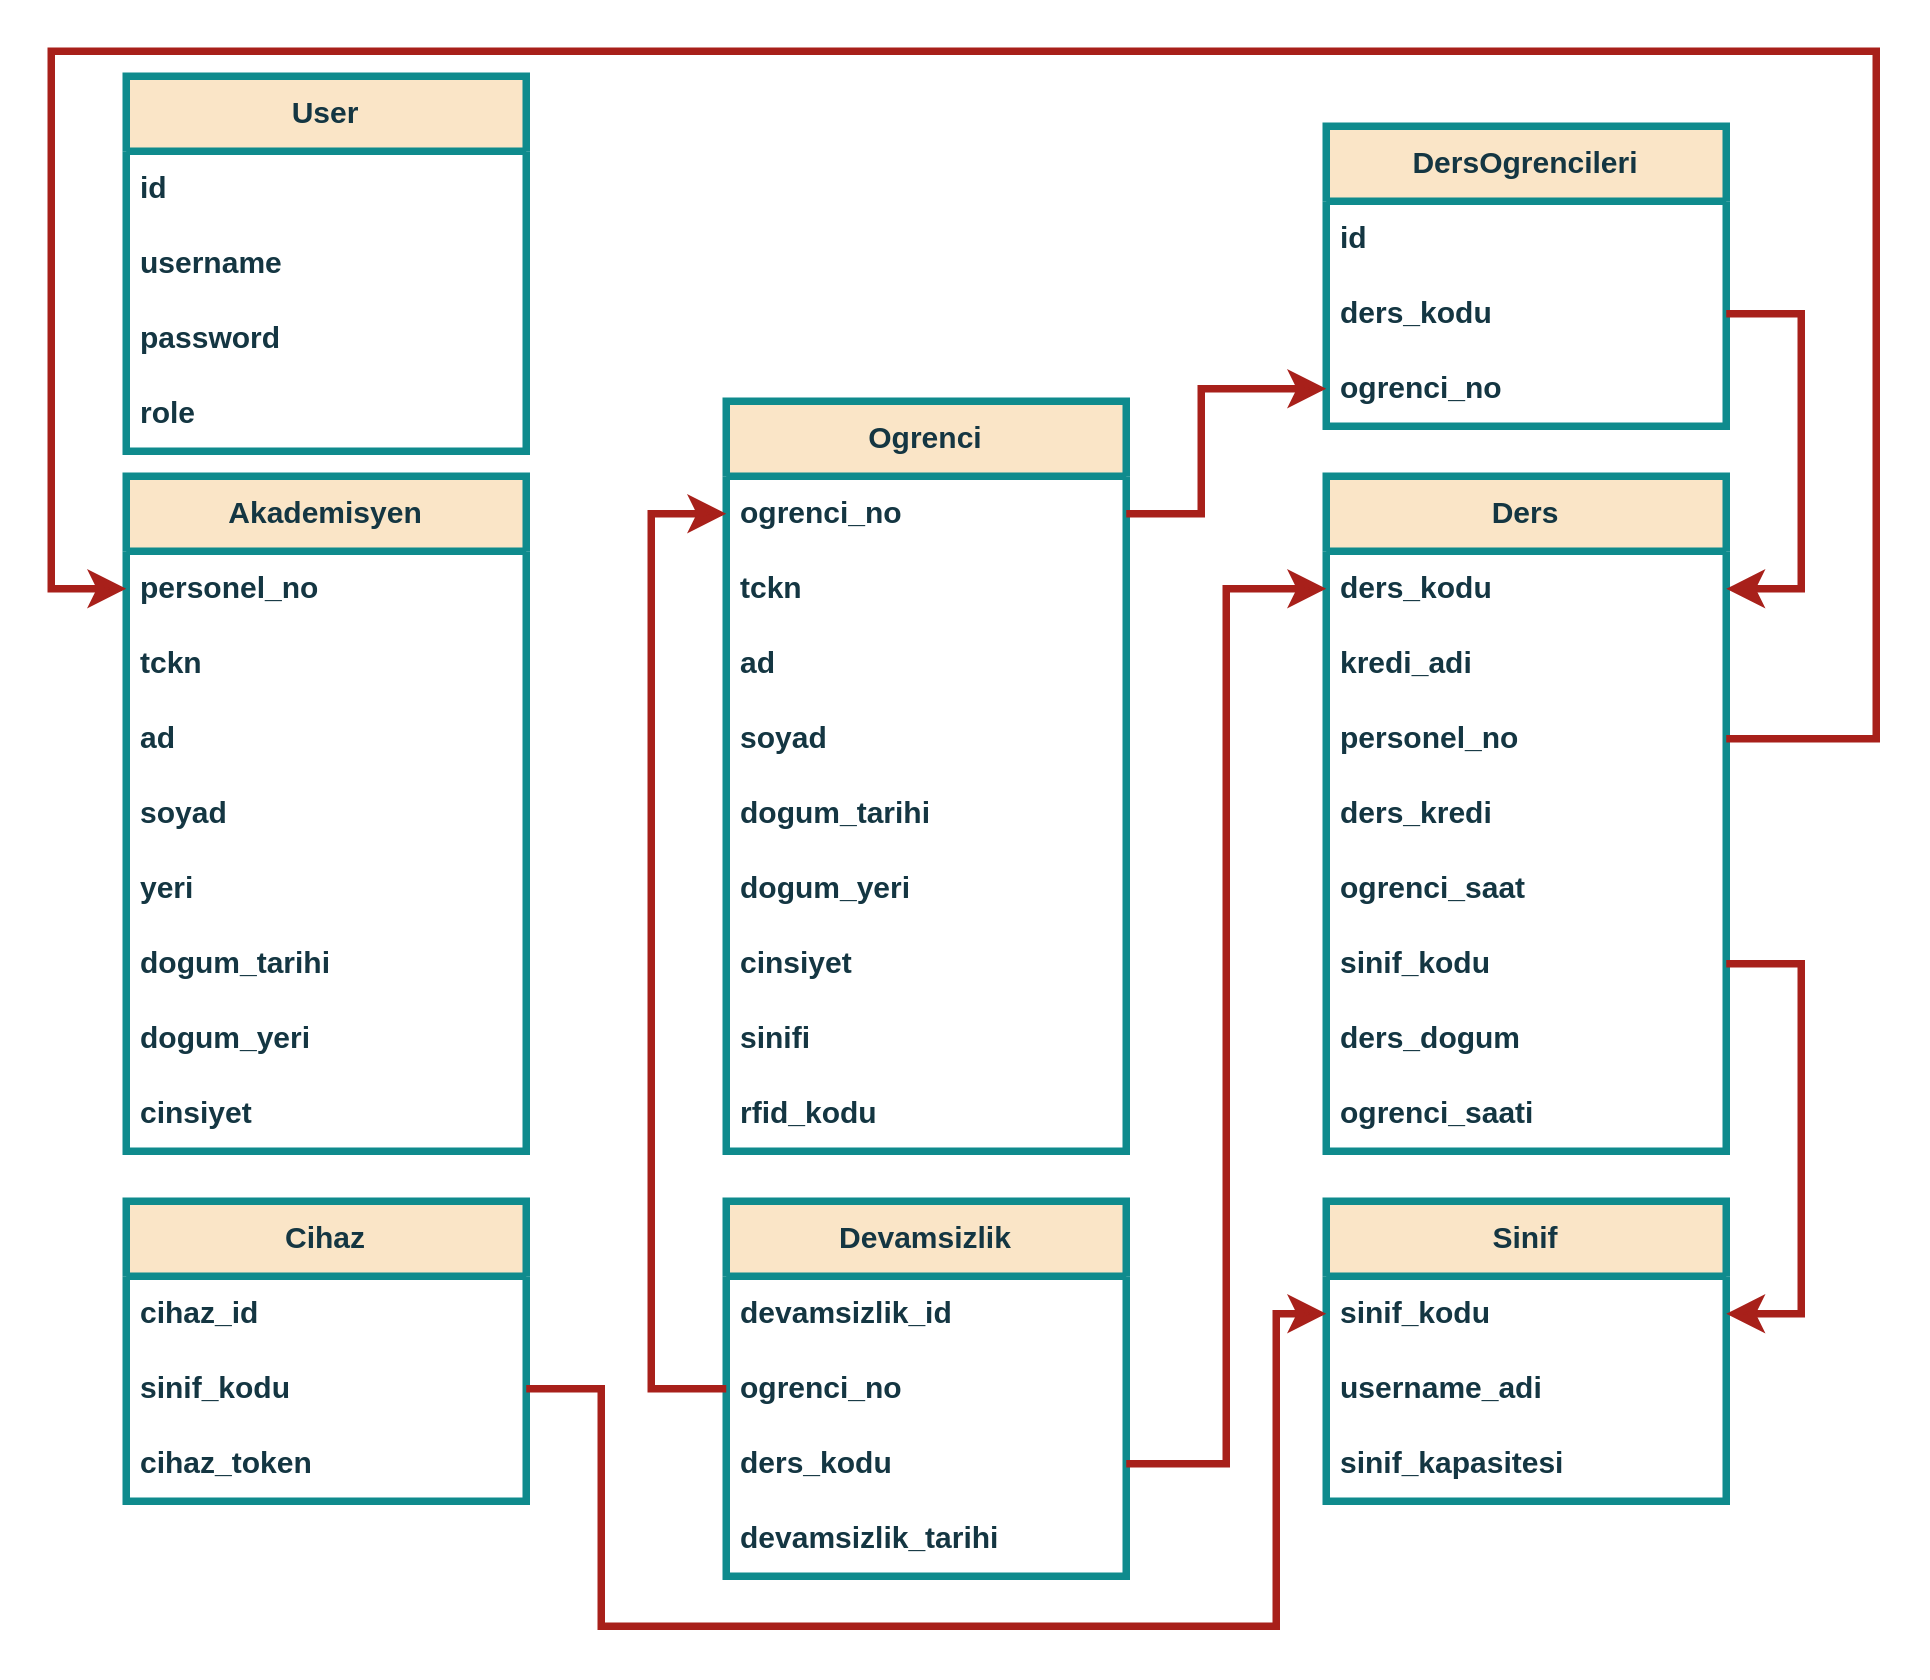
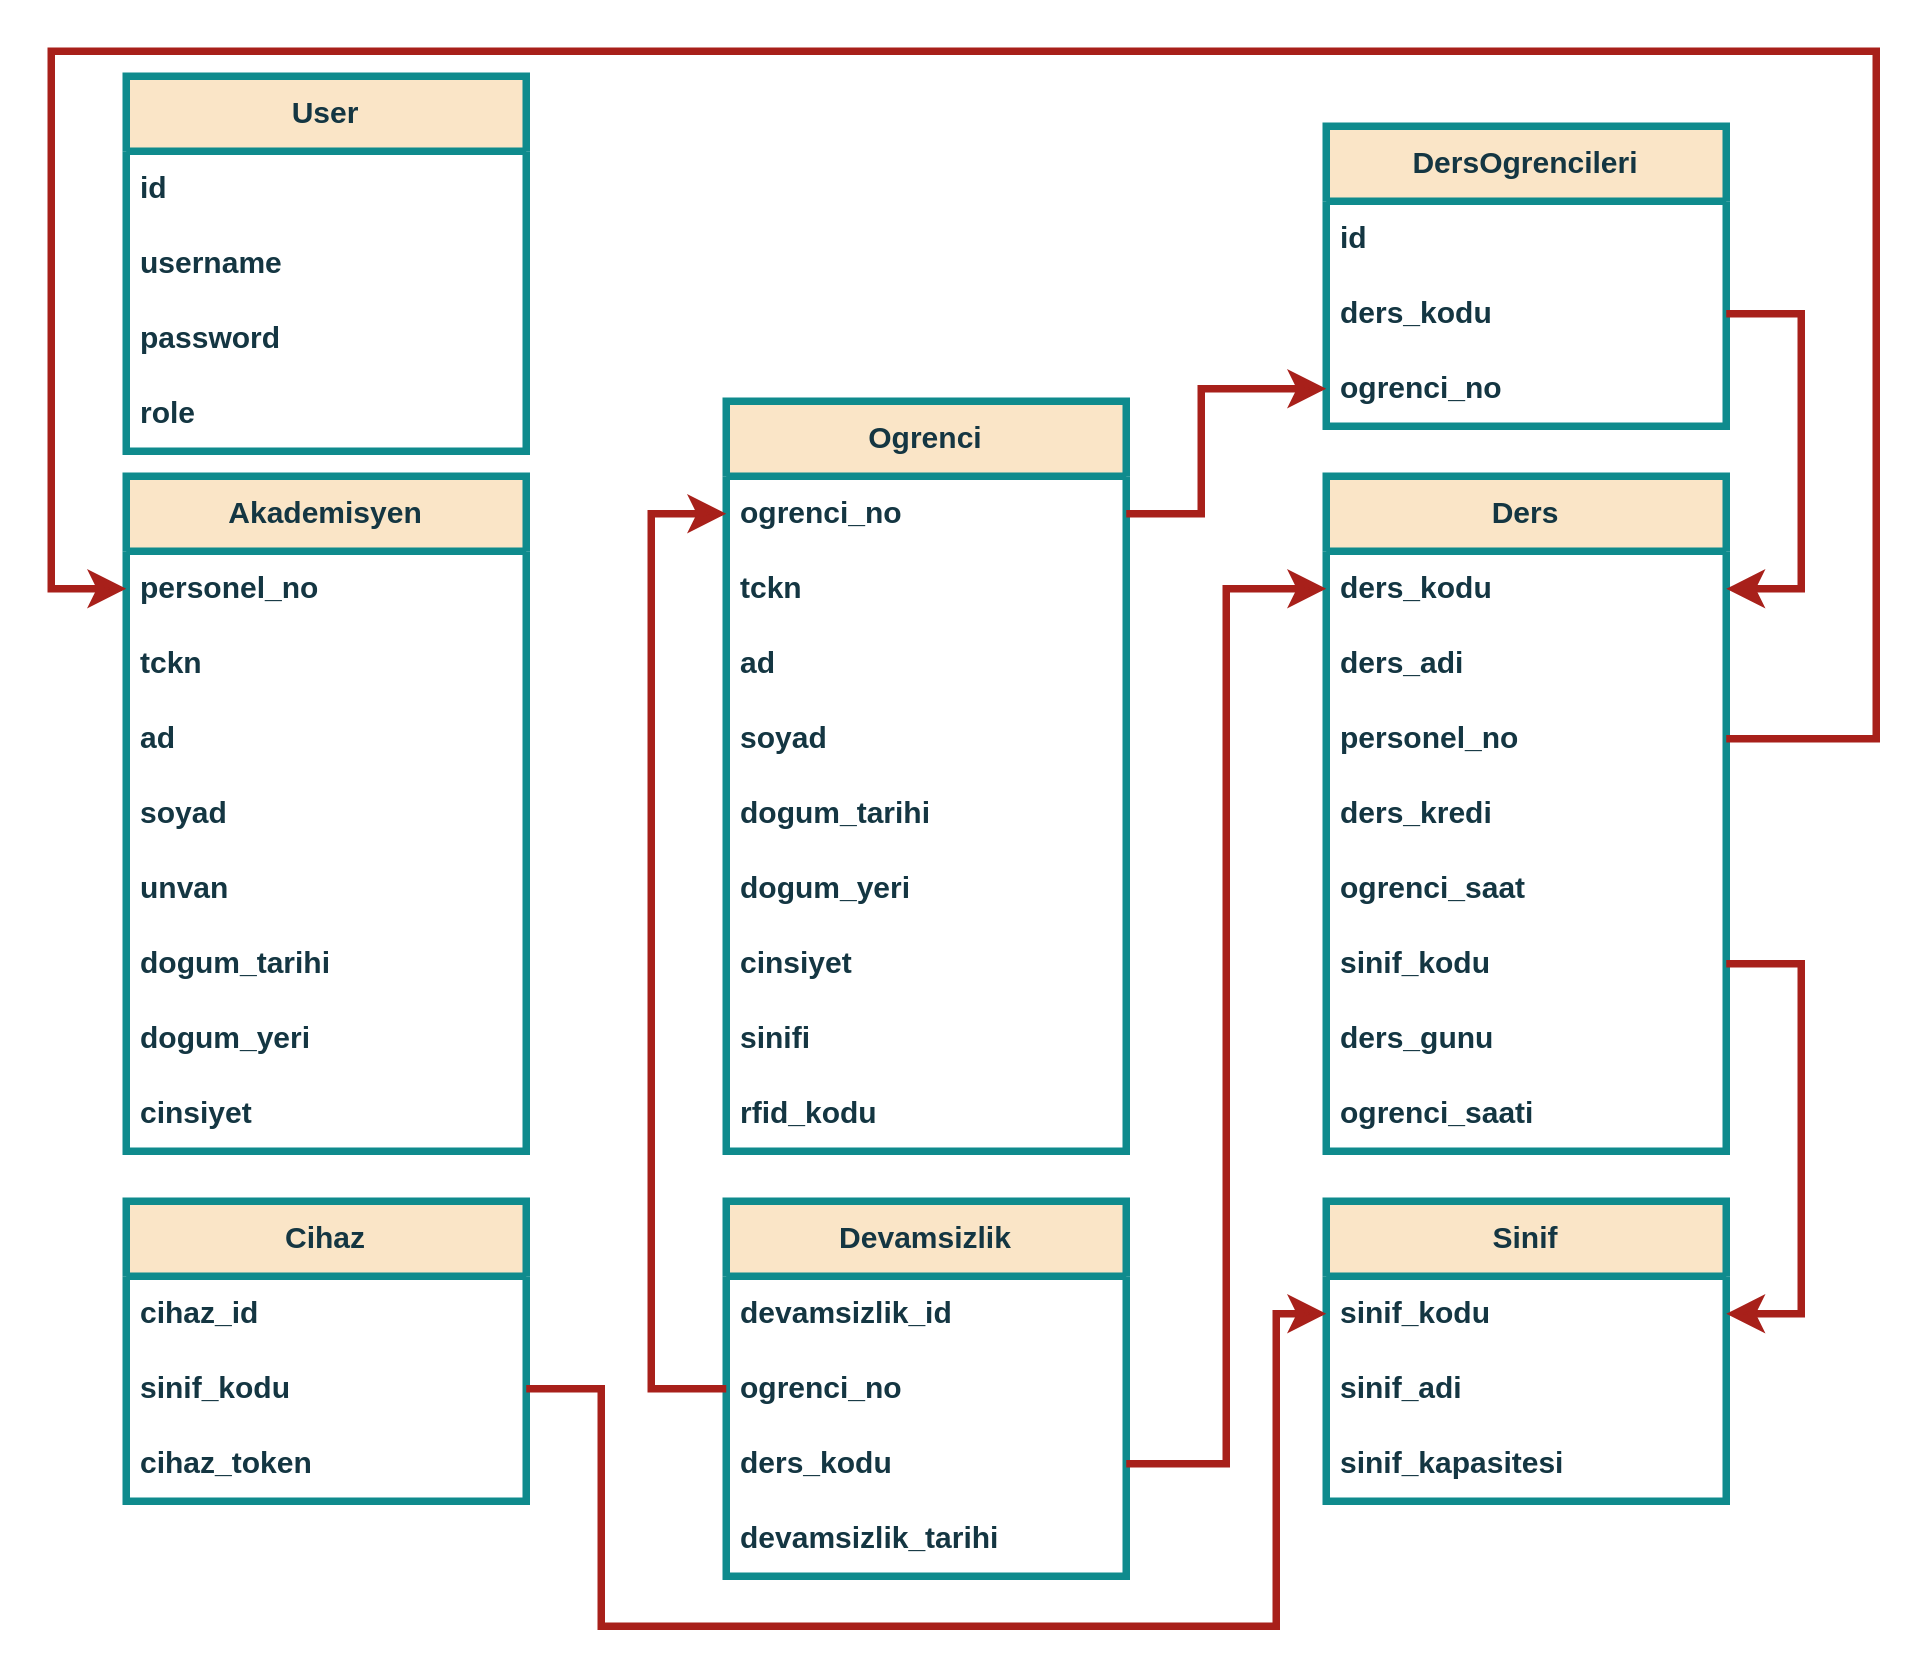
(1409, 664) -> (1405, 664)
(171, 889) -> (183, 889)
(1425, 1039) -> (1417, 1039)
(1438, 1389) -> (1405, 1389)
